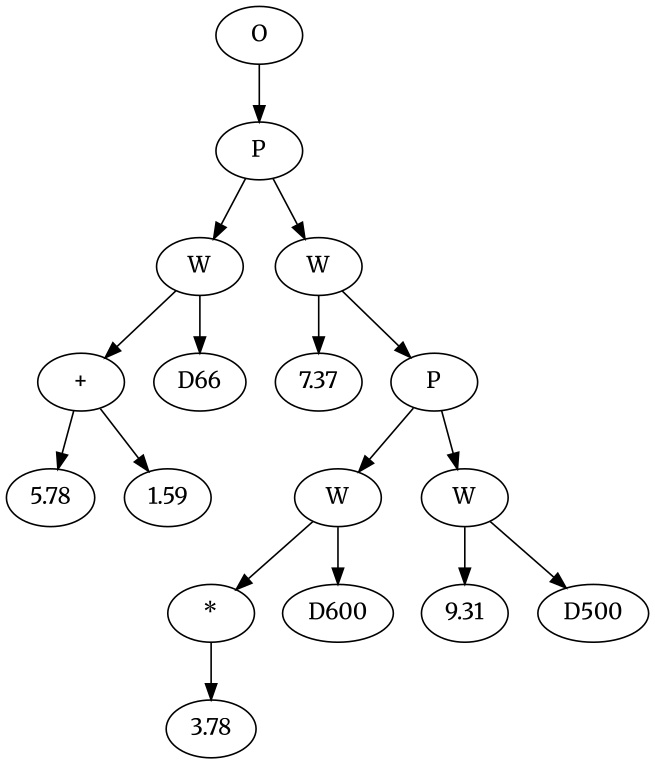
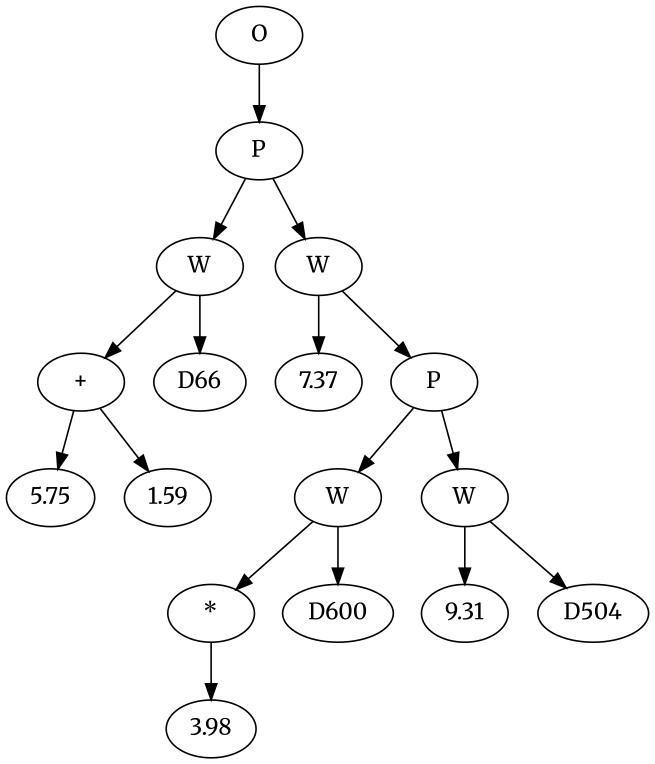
(51, 498) -> (51, 498)
(593, 613) -> (593, 613)
(211, 729) -> (211, 729)
